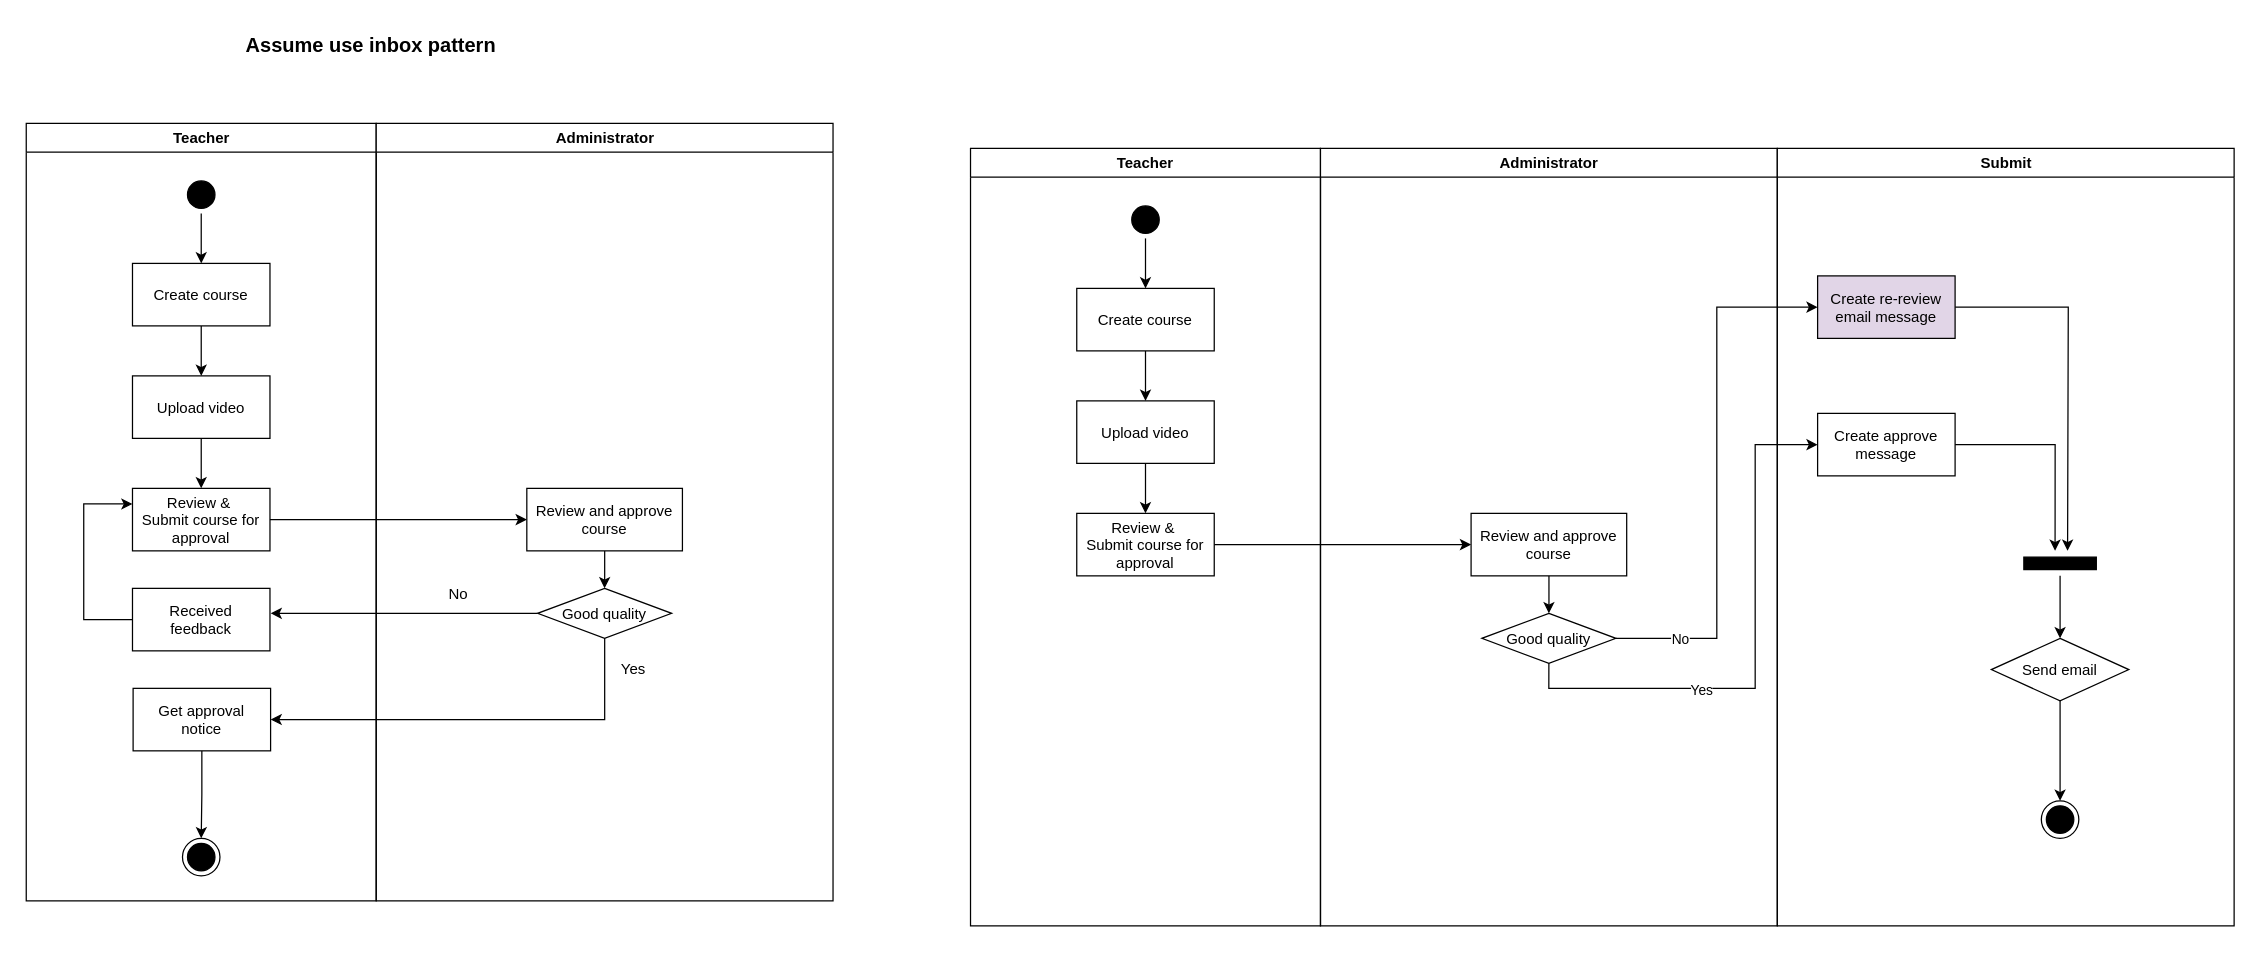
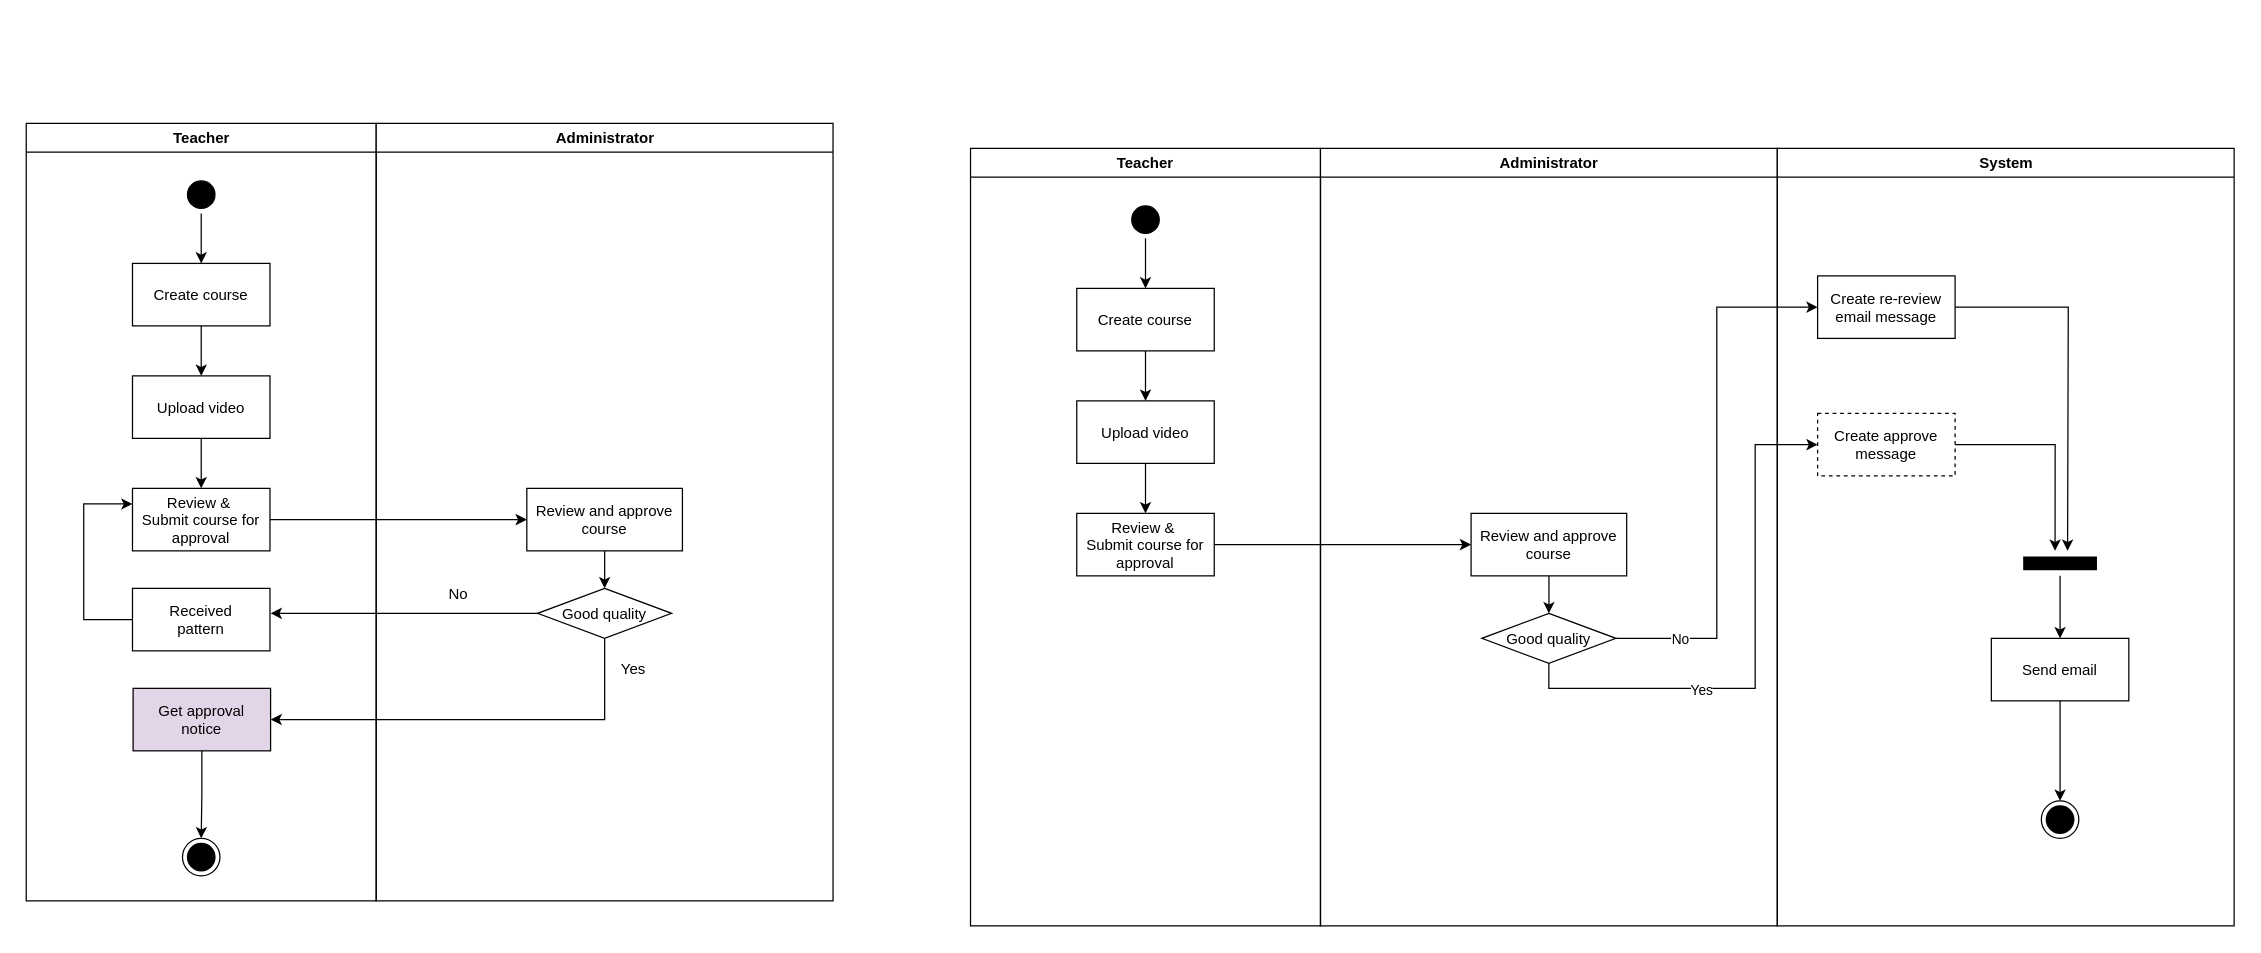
(371, 44) -> none
(2007, 163) -> (2007, 163)
(1887, 307) -> (1887, 307)
(1887, 444) -> (1887, 444)
(201, 611) -> (201, 611)
(2060, 669) -> (2060, 669)
(202, 719) -> (202, 719)
